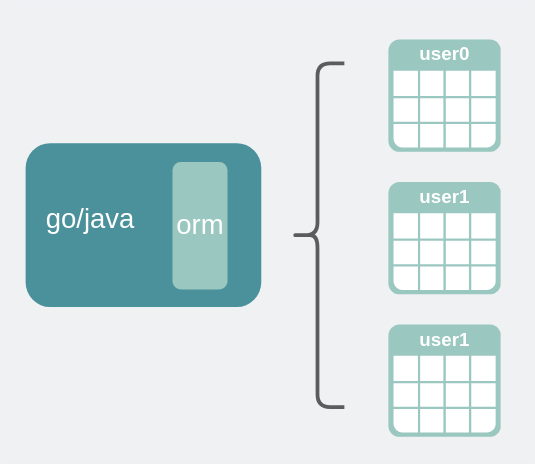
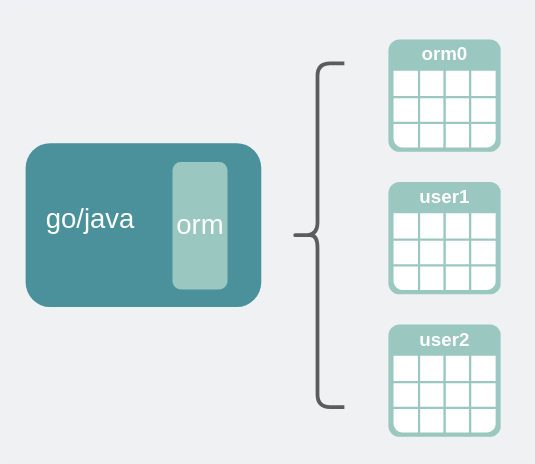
(445, 51) -> (445, 51)
(445, 337) -> (445, 337)
